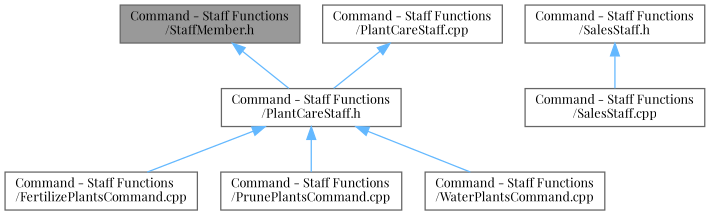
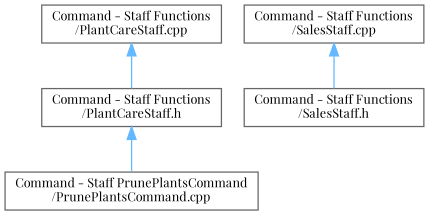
(210, 24) -> none
(615, 72) -> (334, 72)
(101, 191) -> none
(311, 191) -> (132, 191)
(515, 191) -> none
